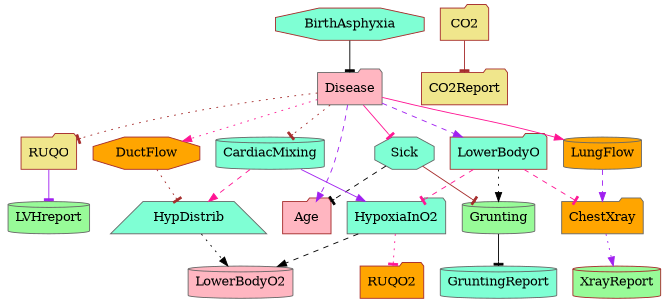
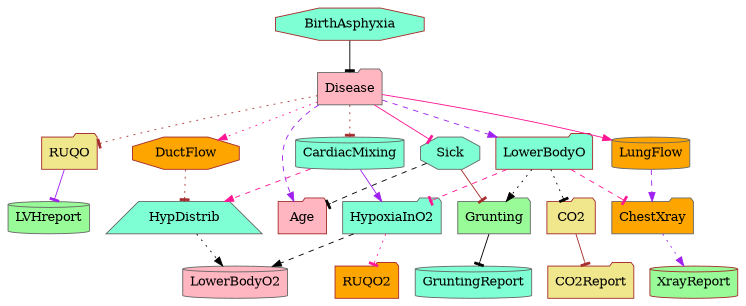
none -> (557, 183)
(499, 218) -> (494, 218)
